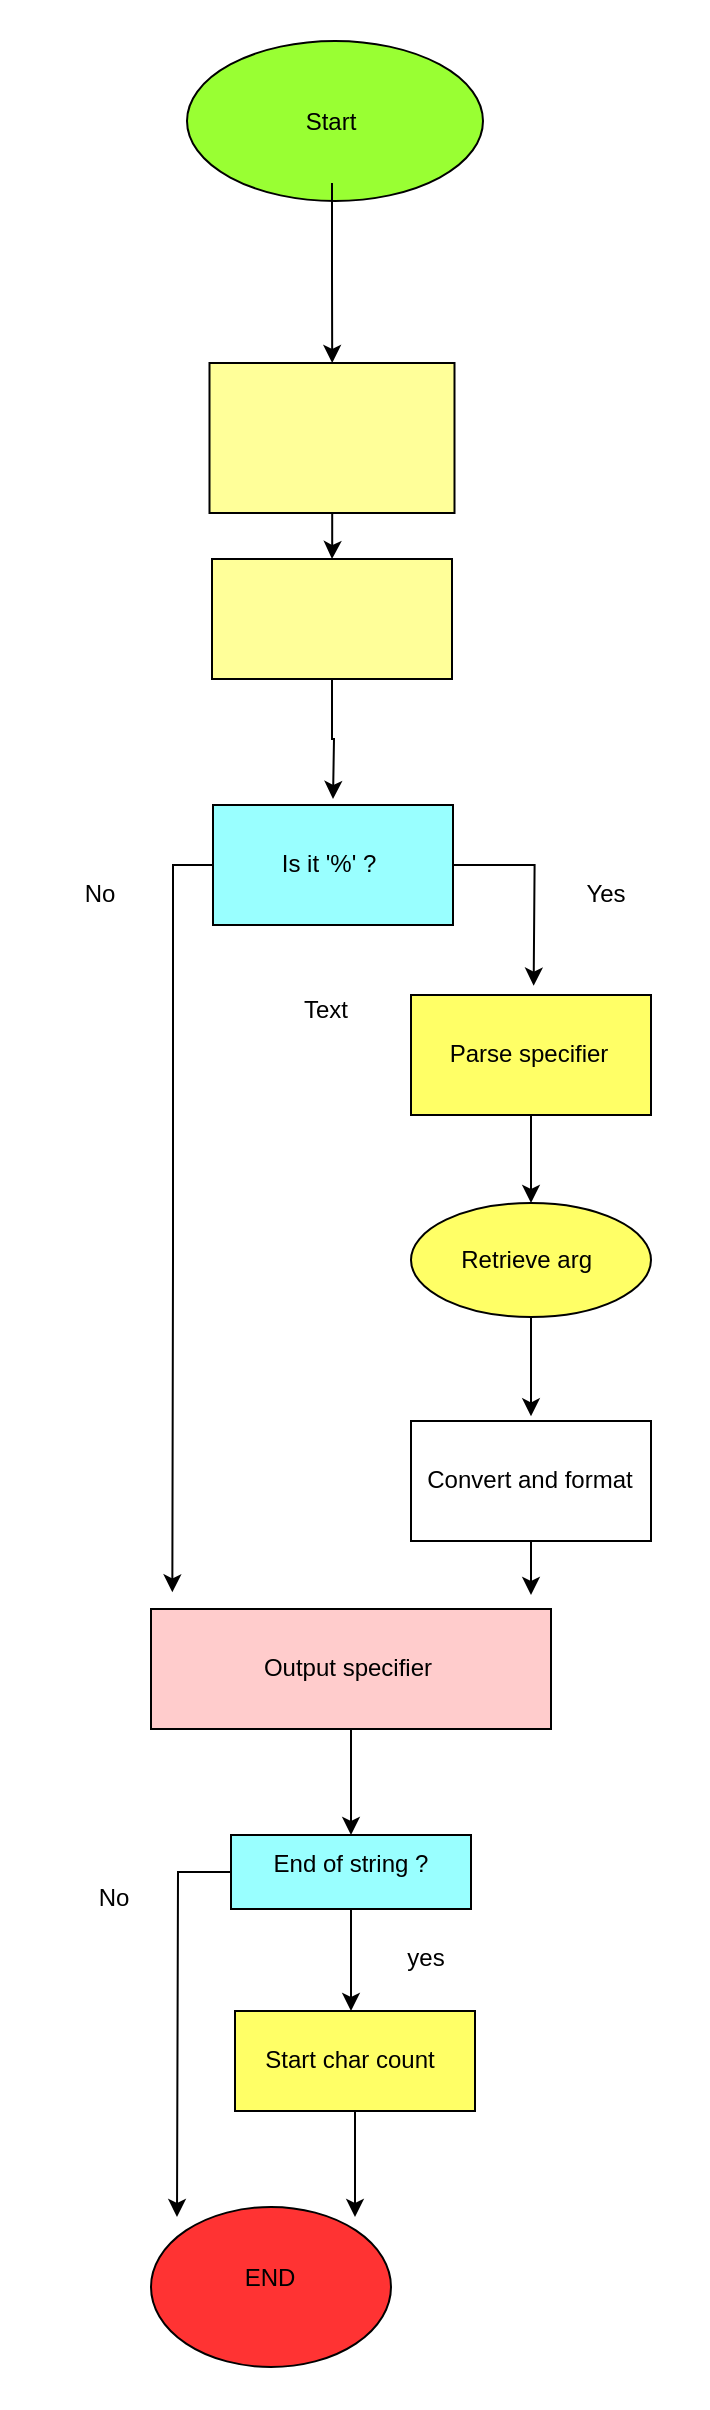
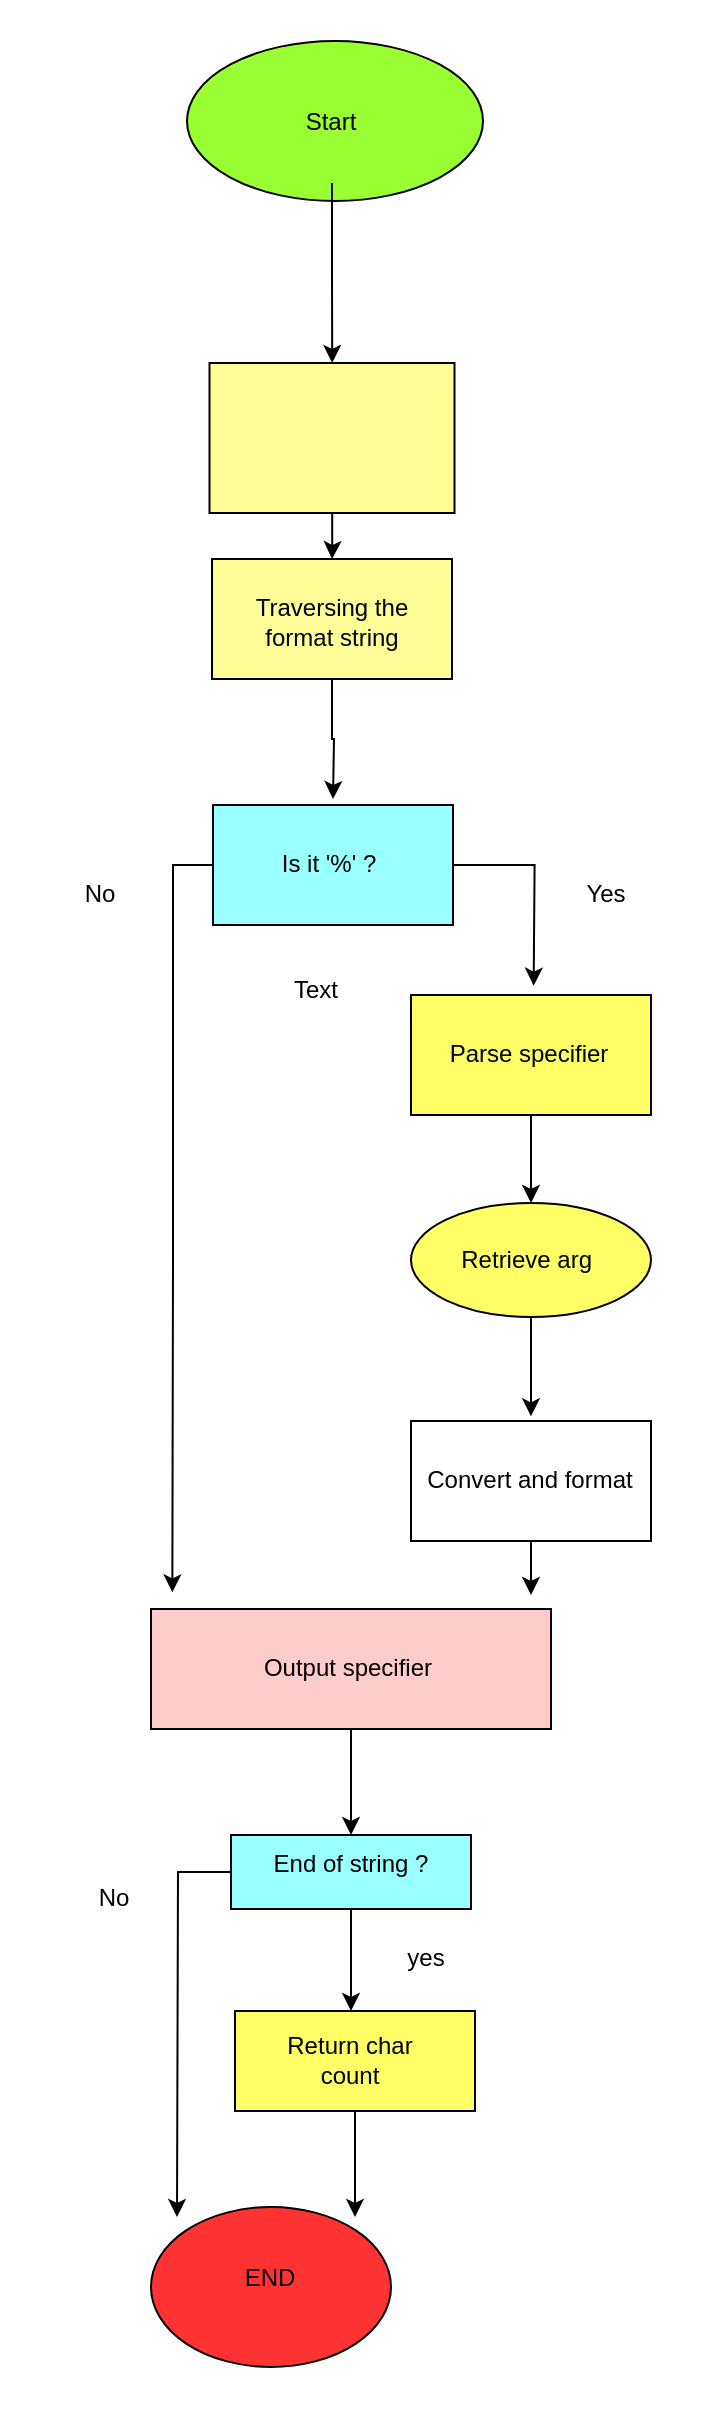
none -> (333, 623)
(327, 1011) -> (317, 991)
(351, 2061) -> (351, 2061)
